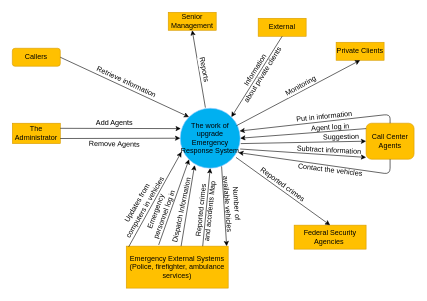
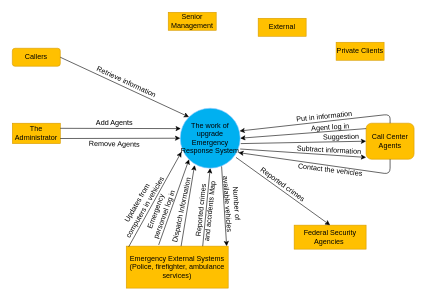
(199, 69) -> none
(258, 75) -> none
(297, 94) -> none
